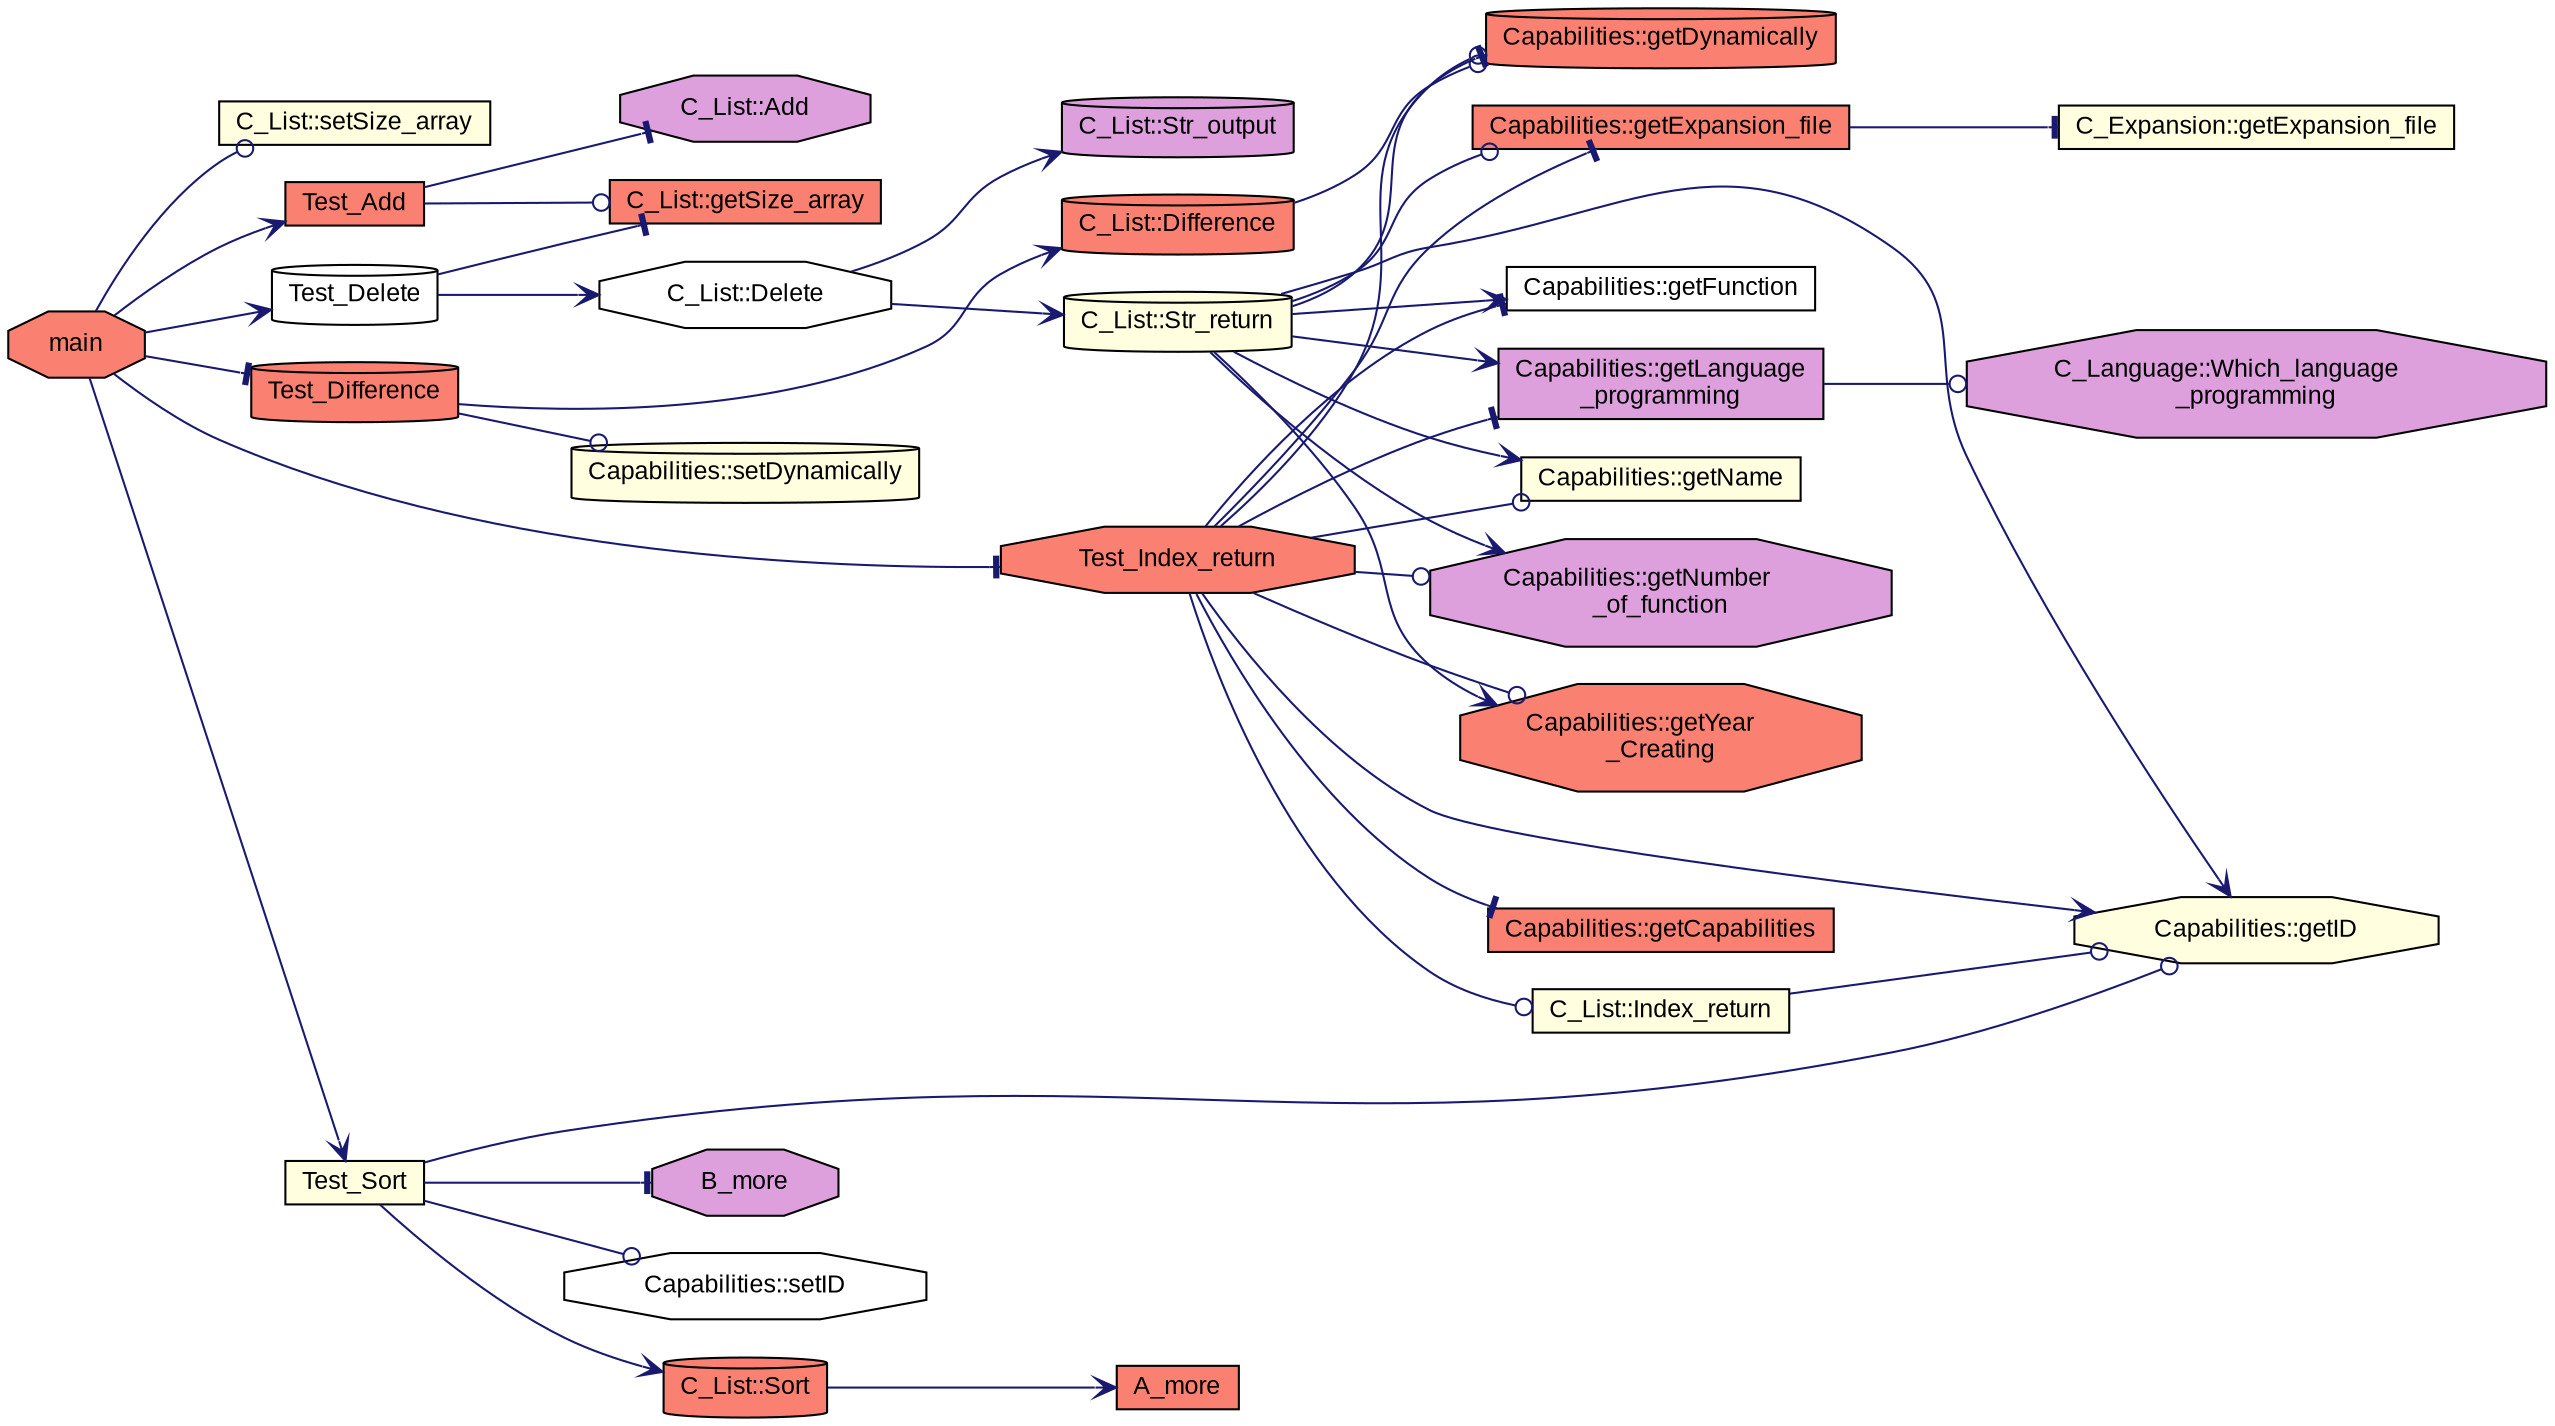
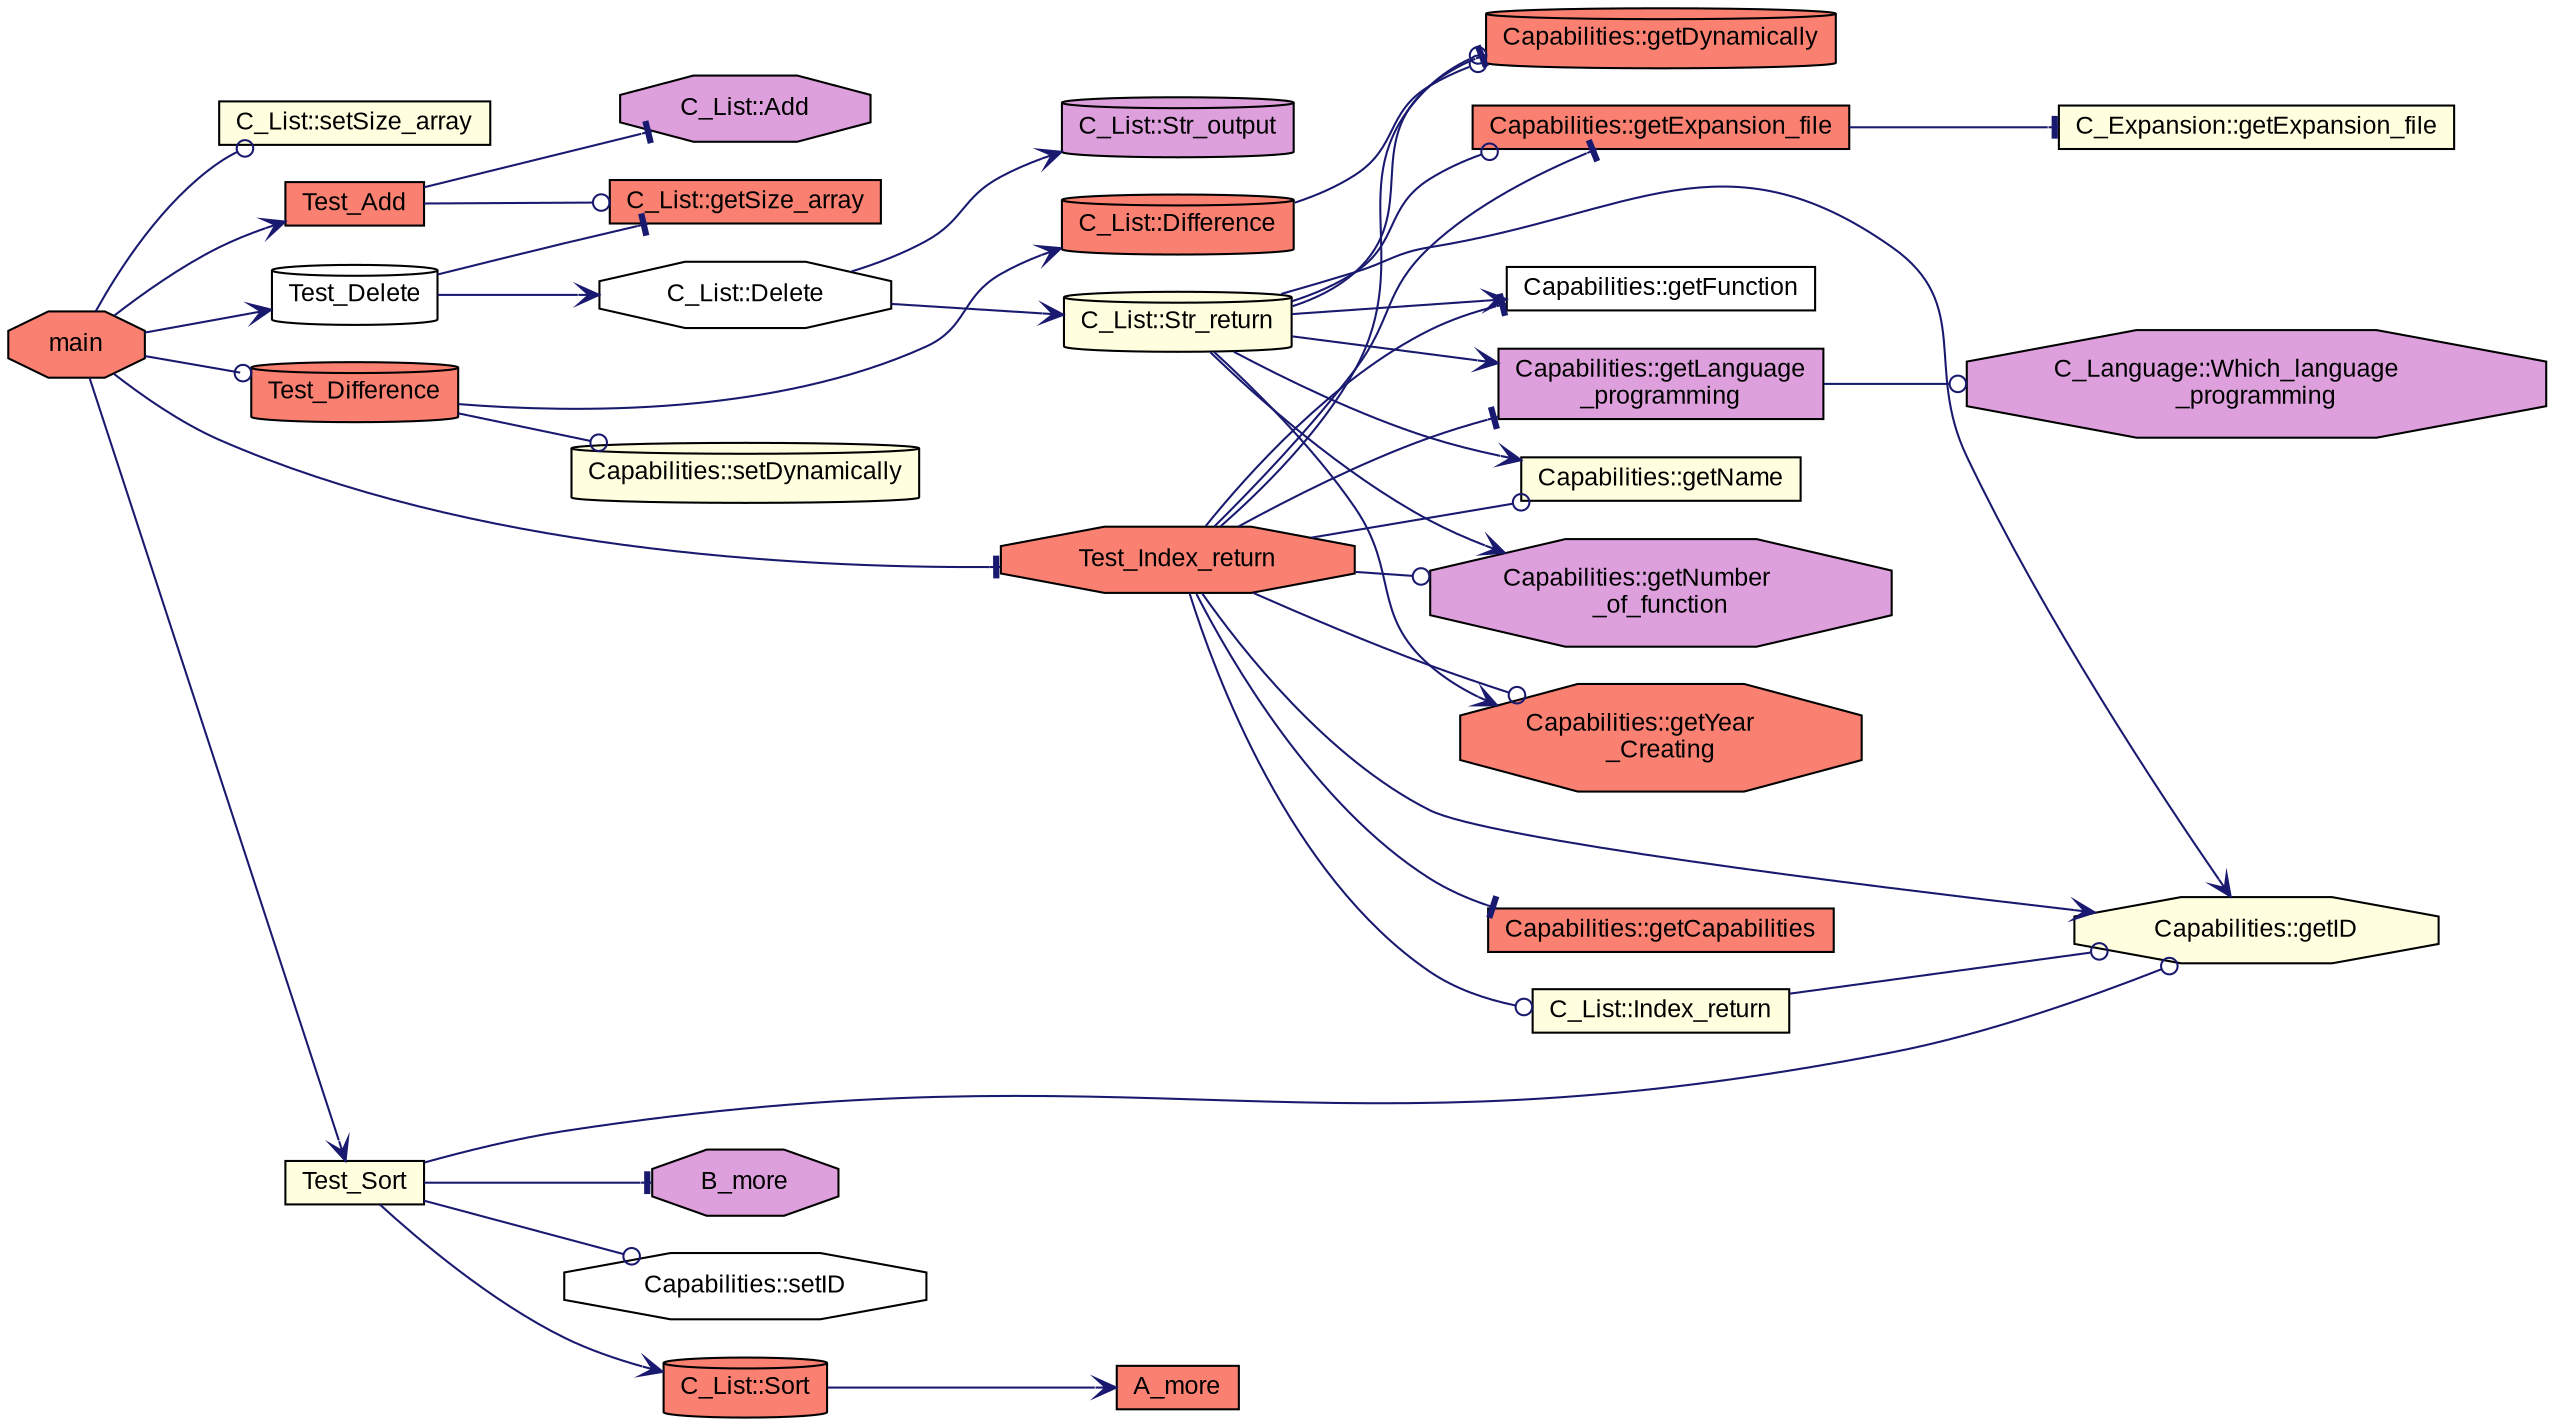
(193, 364) -> (193, 364)
